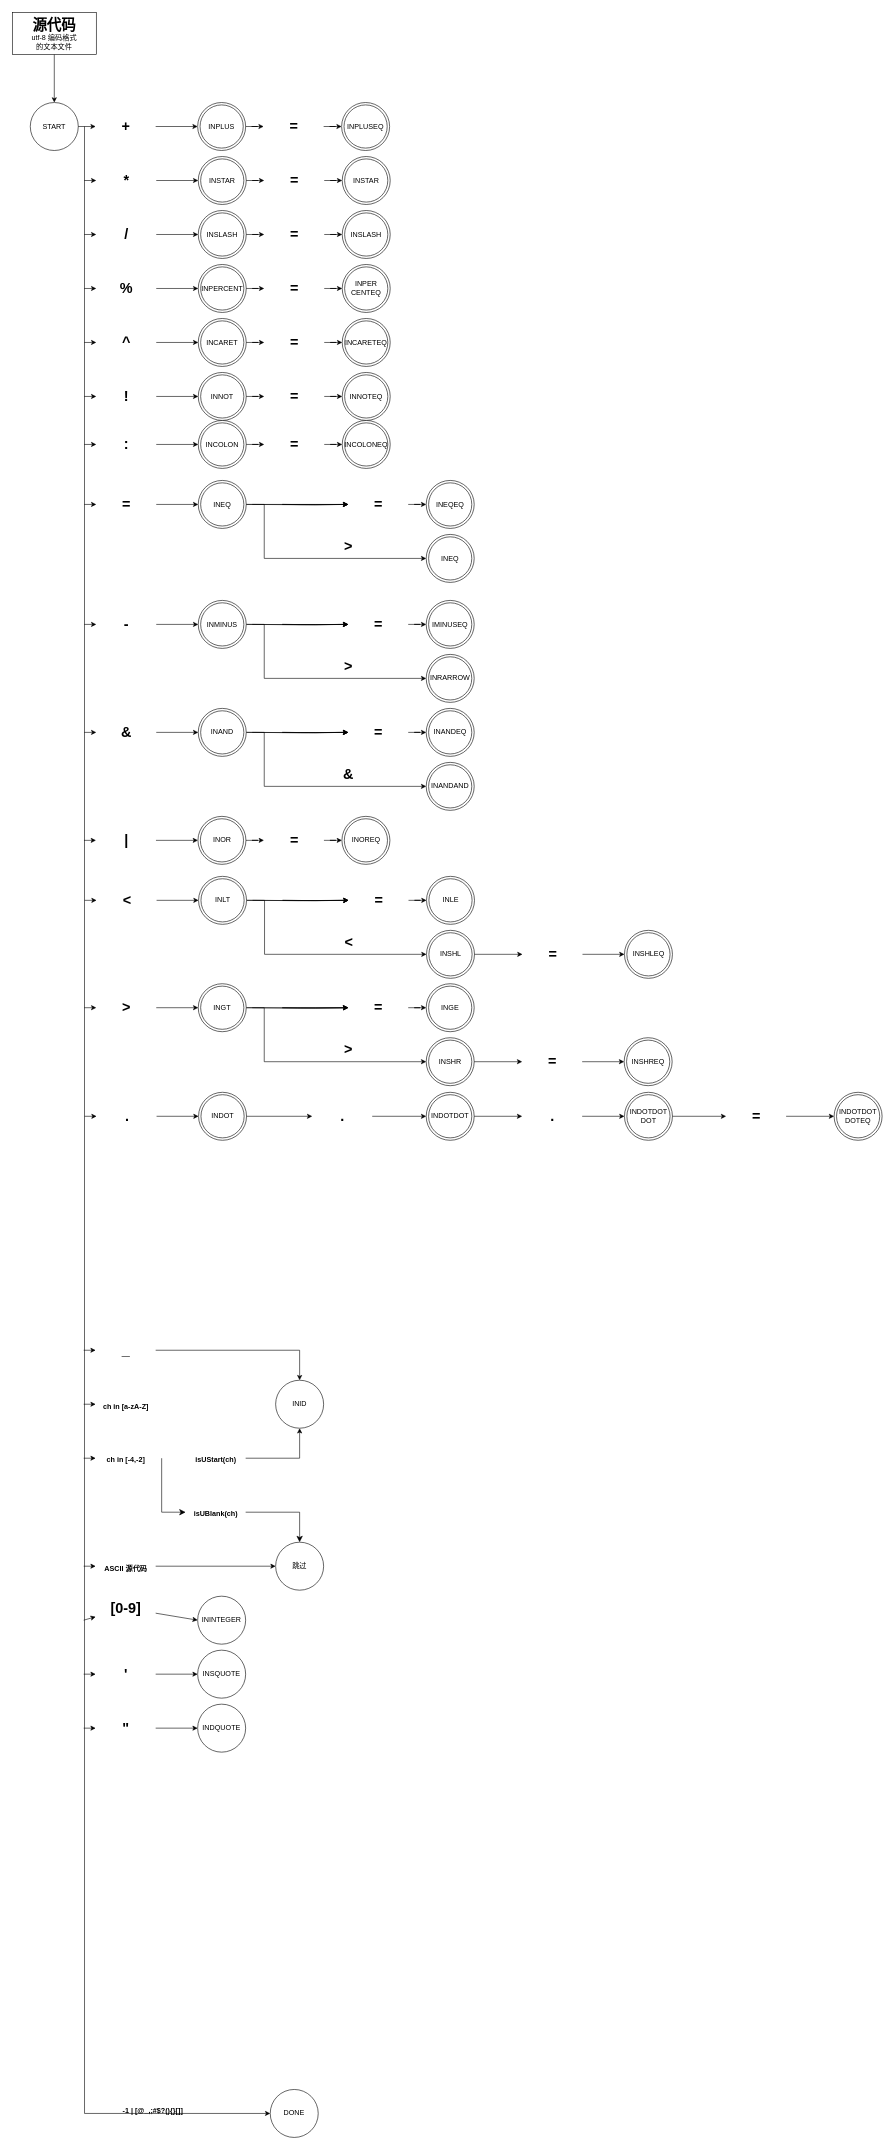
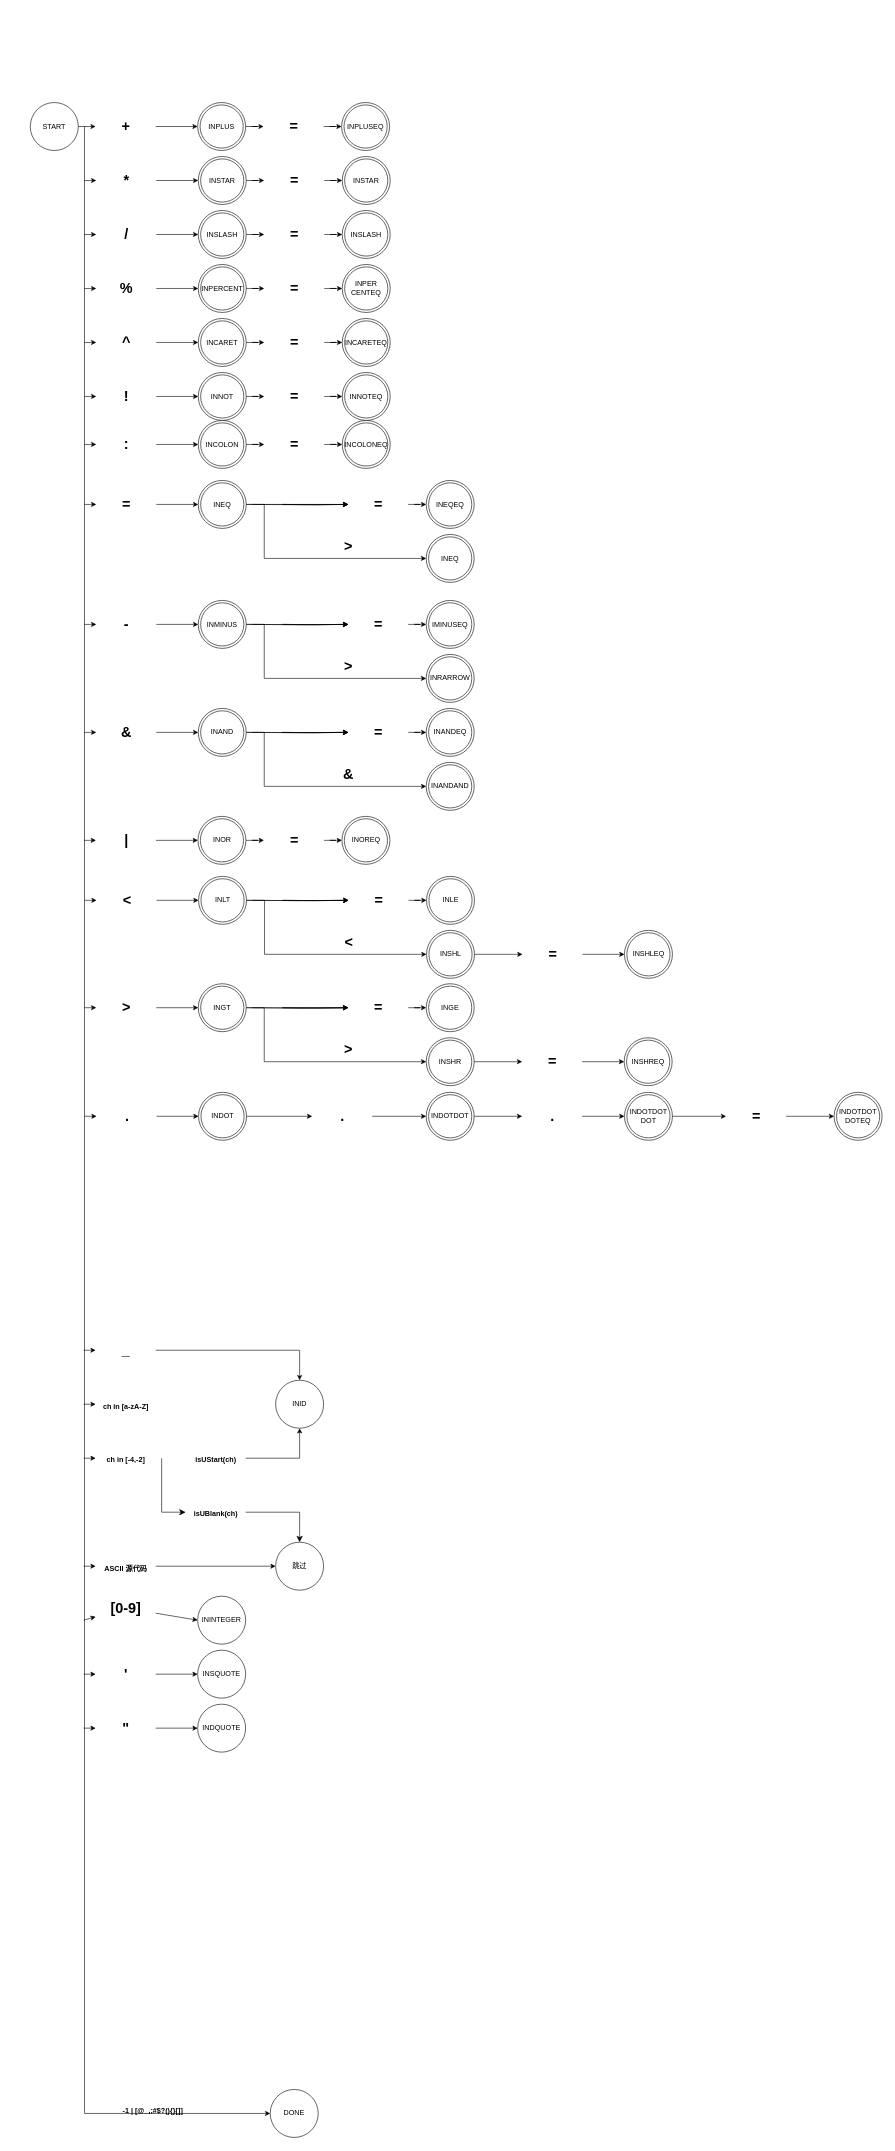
(54, 33) -> none
(54, 55) -> none
